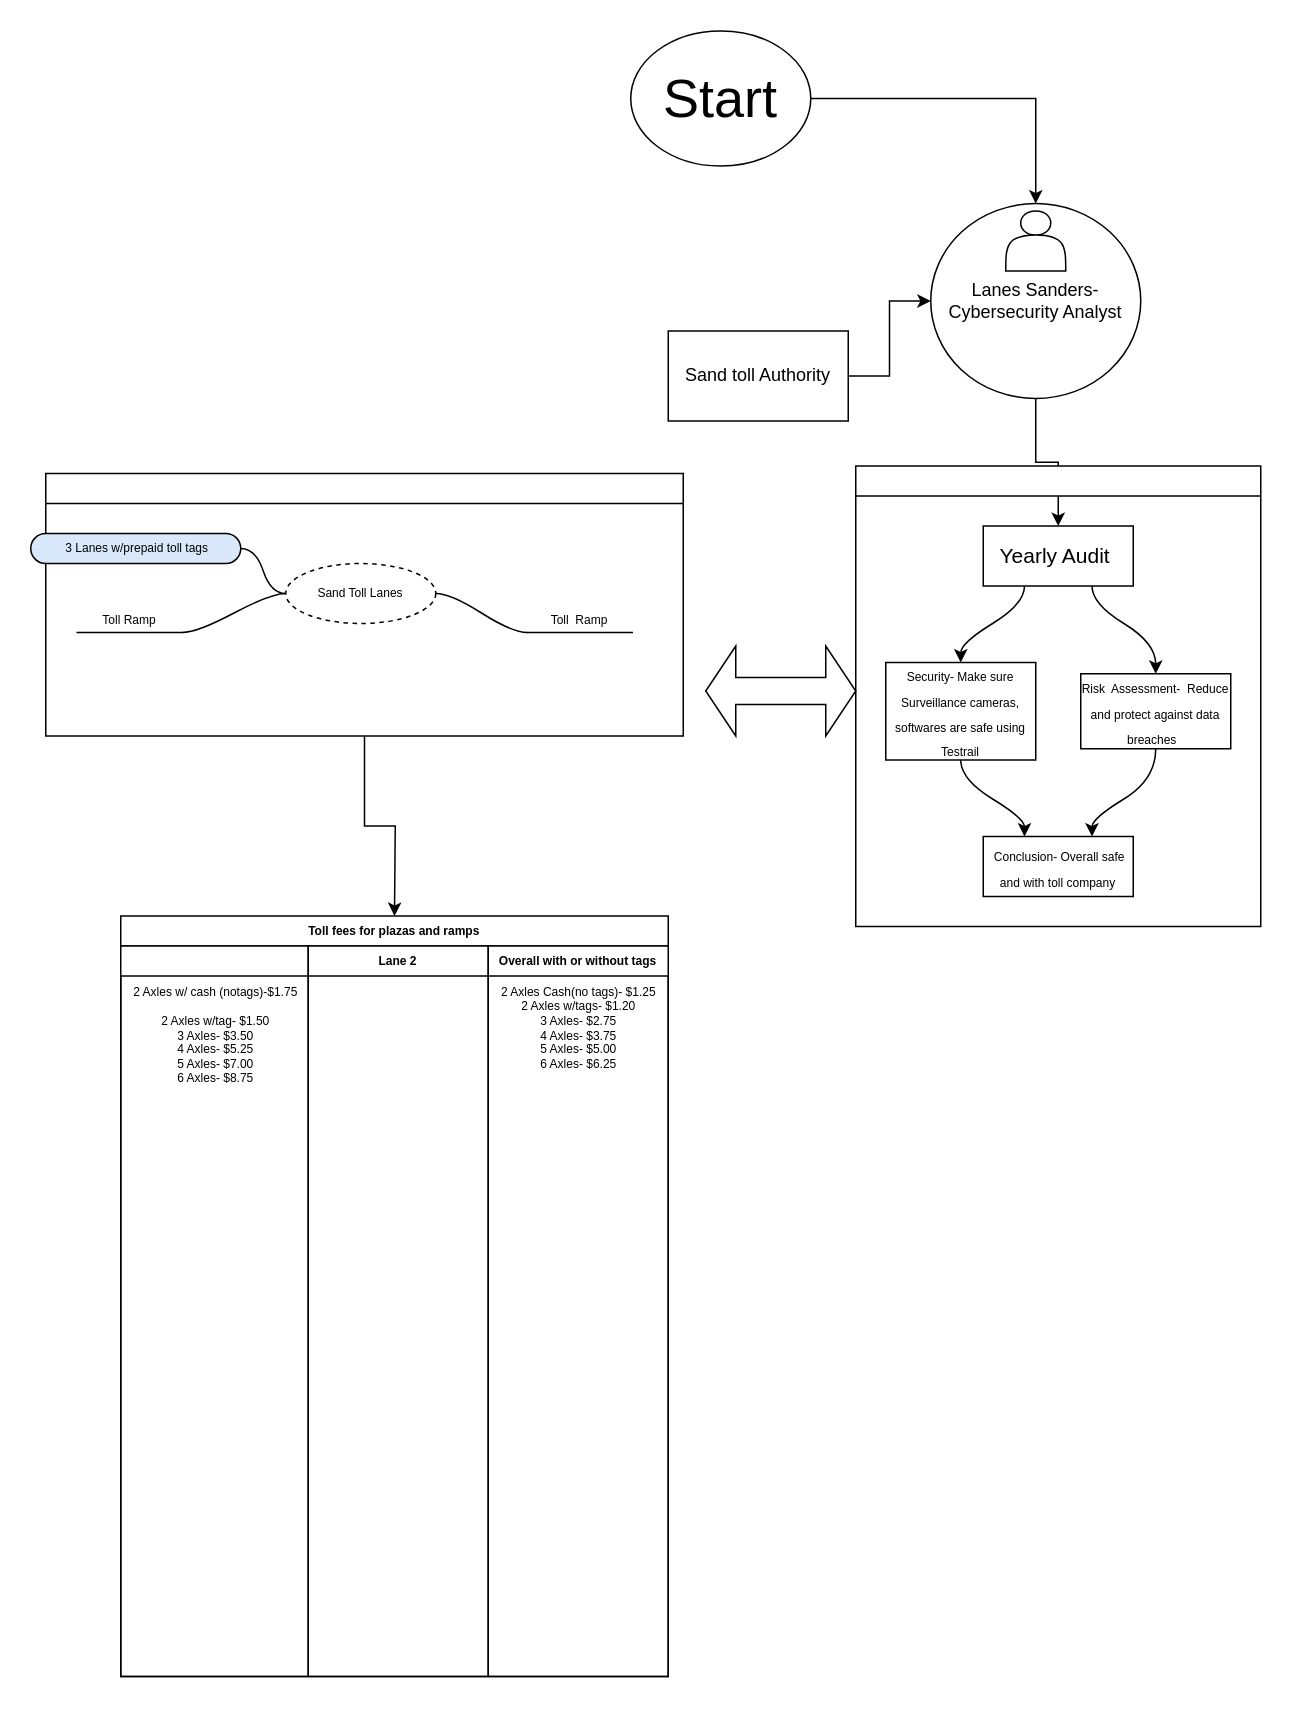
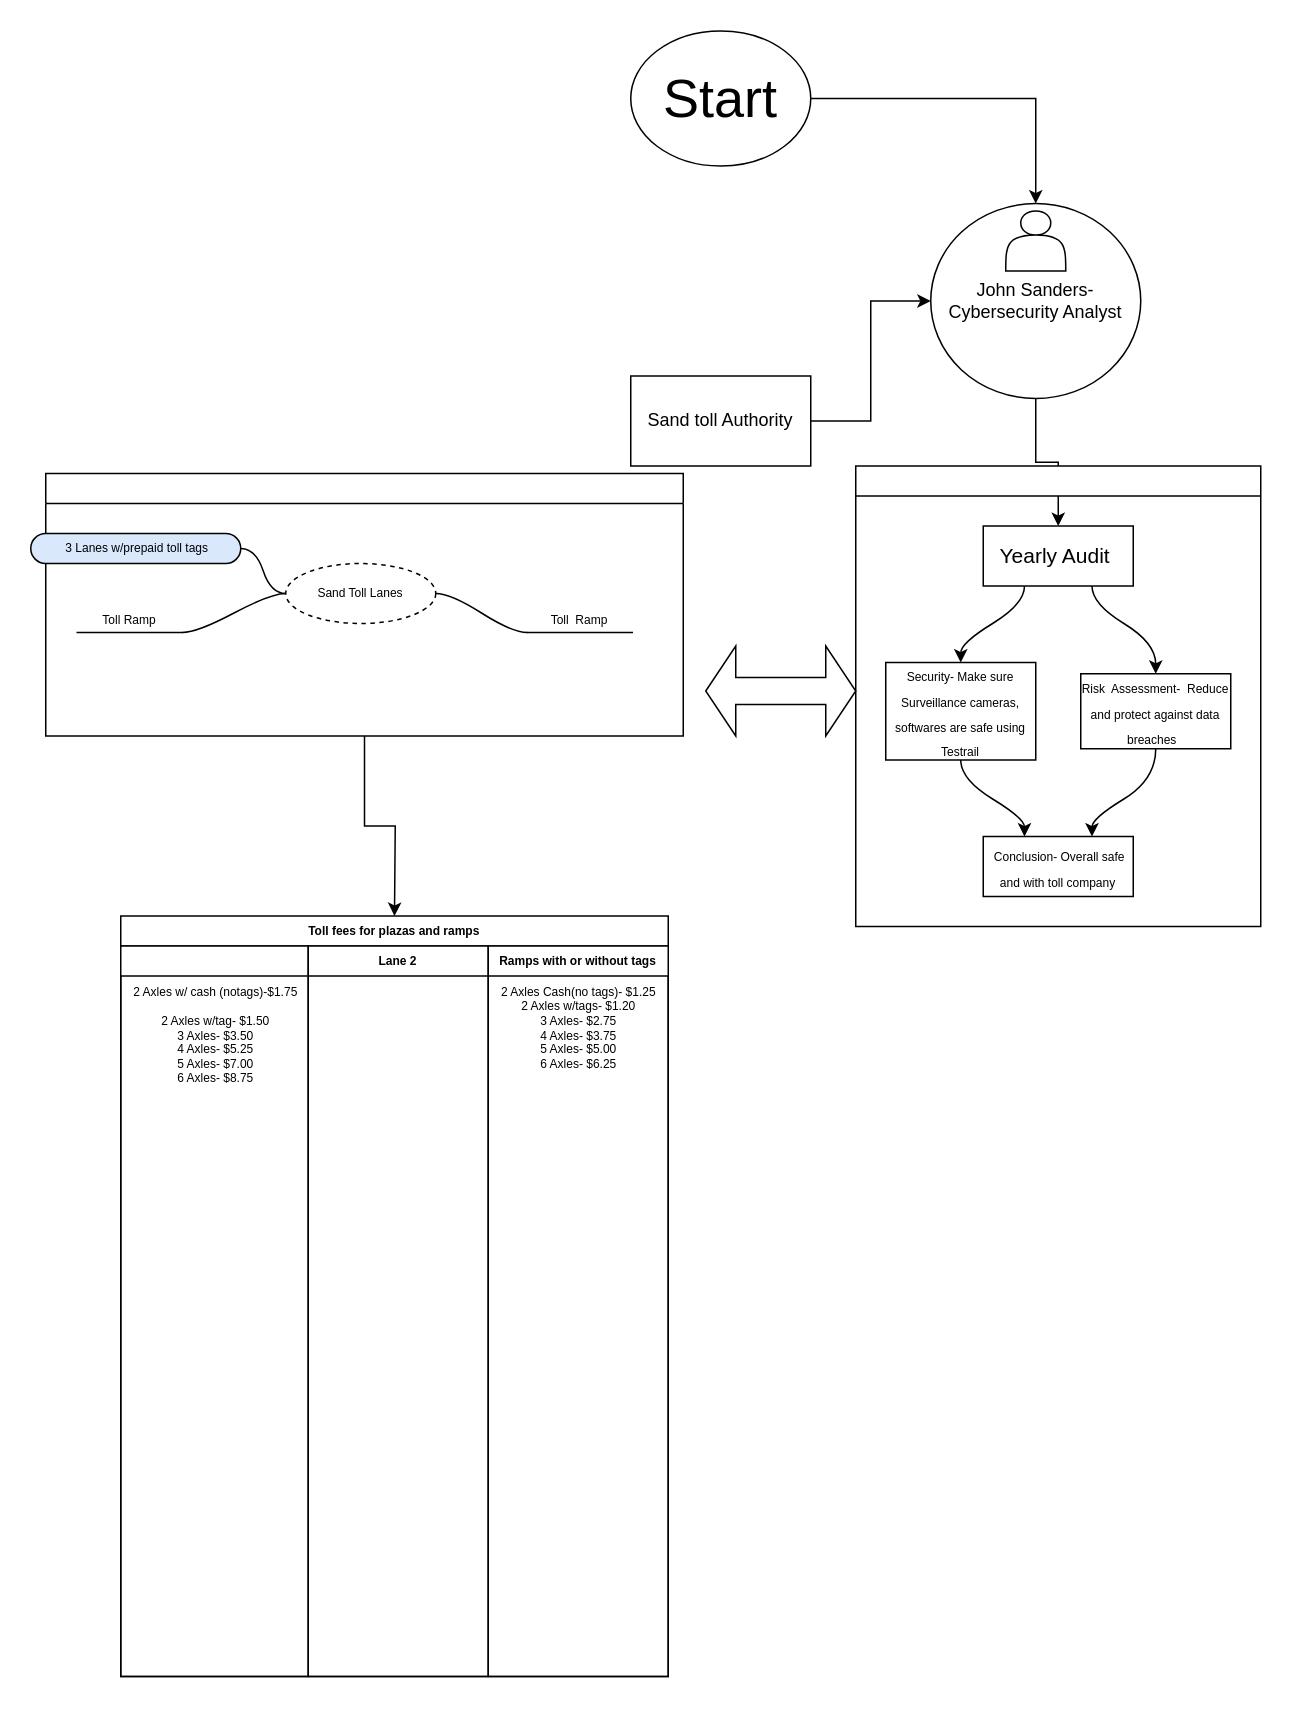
(1036, 301) -> (1036, 301)
(758, 376) -> (721, 421)
(578, 961) -> (578, 961)
